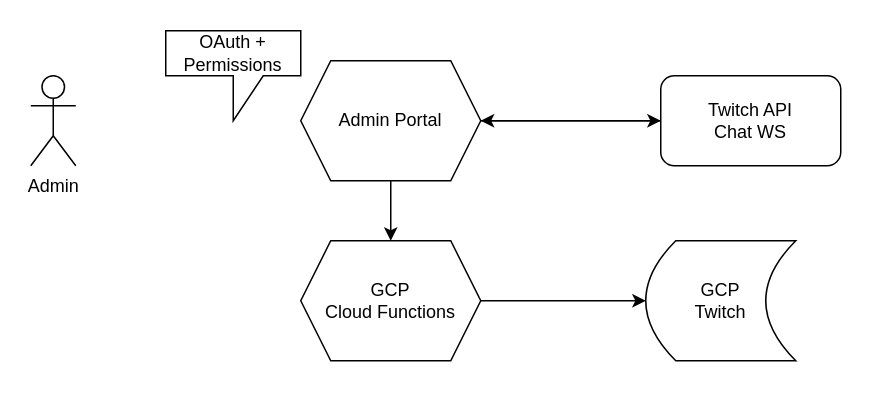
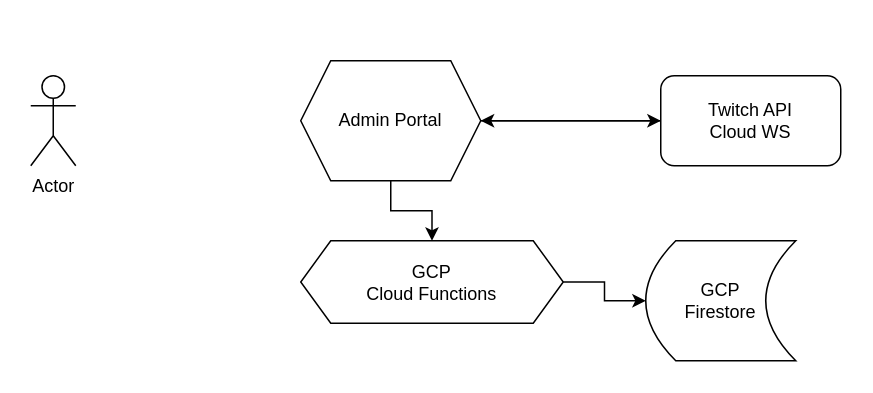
(233, 76) -> none
(751, 121) -> (751, 121)
(54, 187) -> (54, 187)
(391, 301) -> (432, 282)
(721, 301) -> (721, 301)
